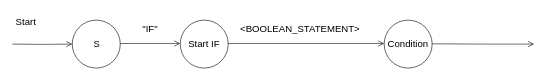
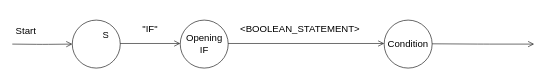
(30, 22) -> (30, 31)
(96, 44) -> (105, 35)
(204, 44) -> (204, 44)
